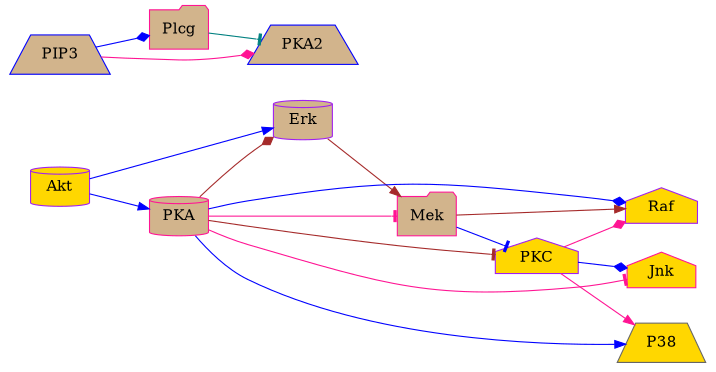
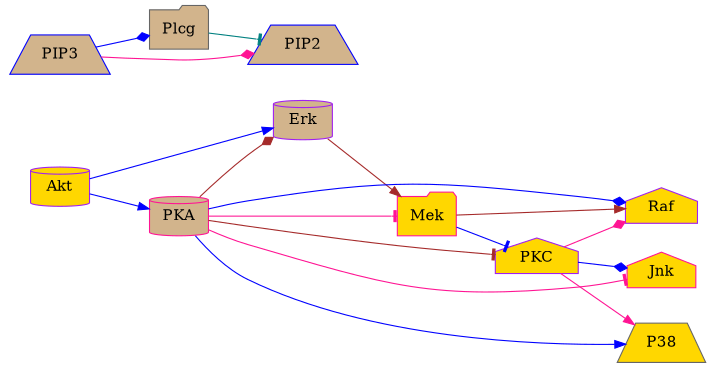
(179, 29) -> (179, 29)
(303, 45) -> (303, 45)
(427, 216) -> (427, 216)
